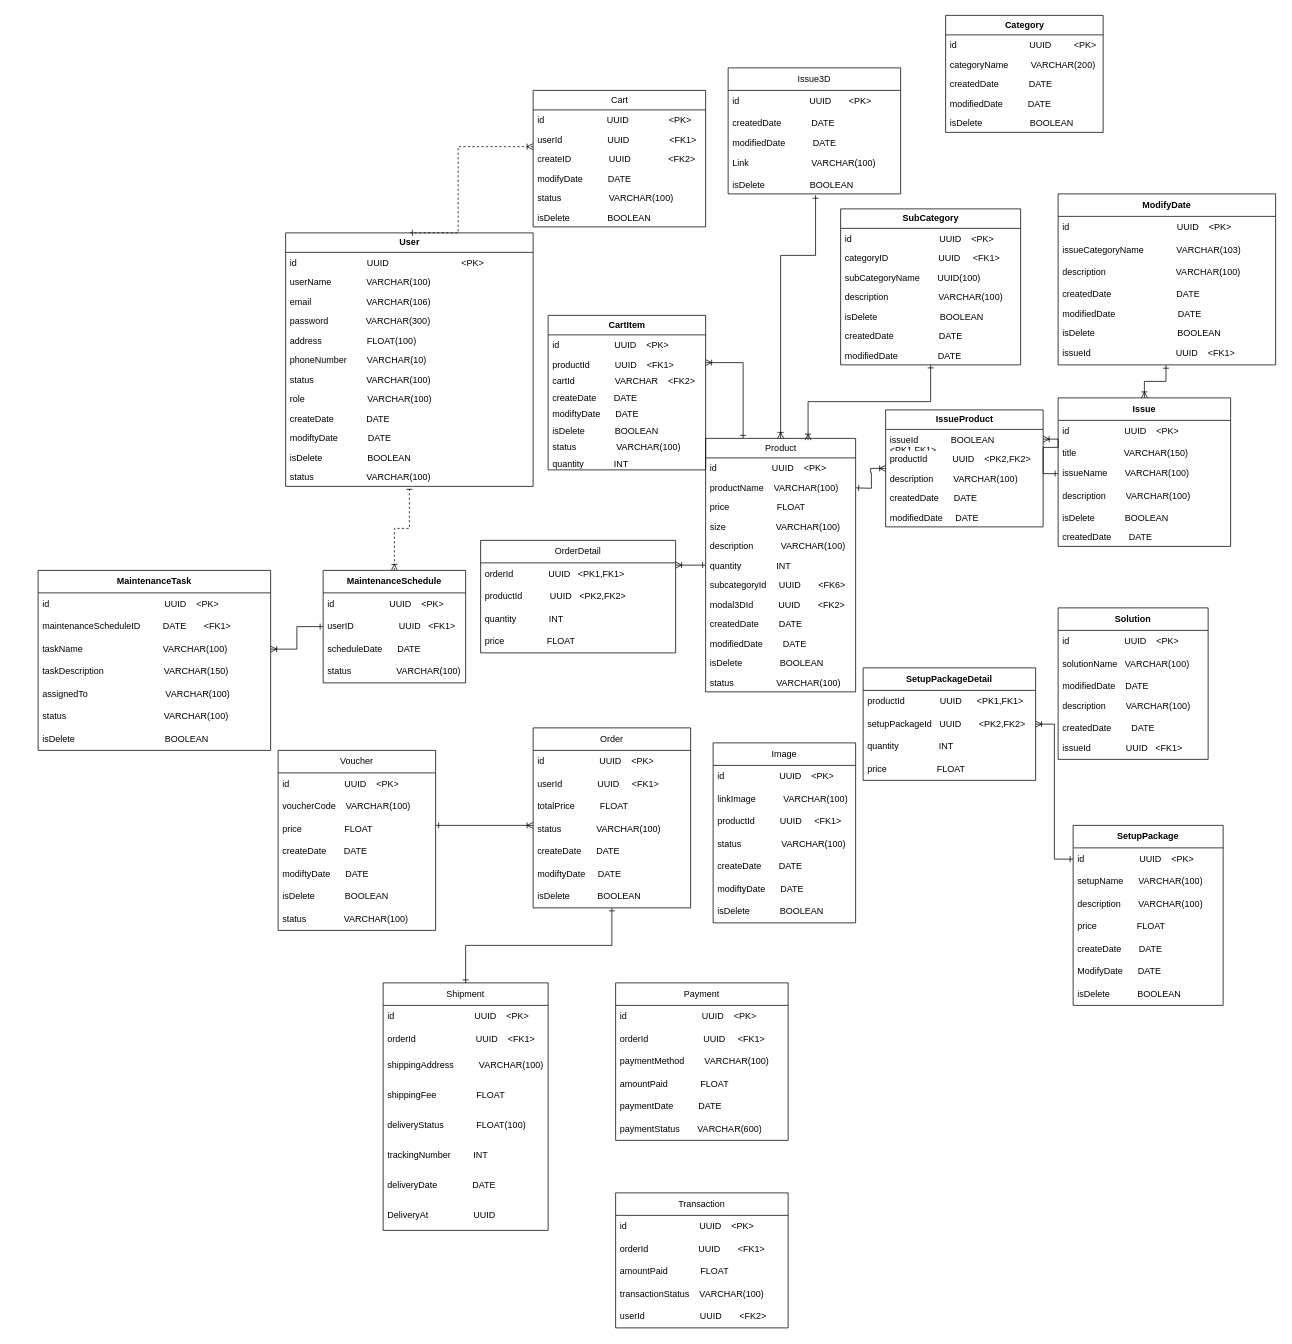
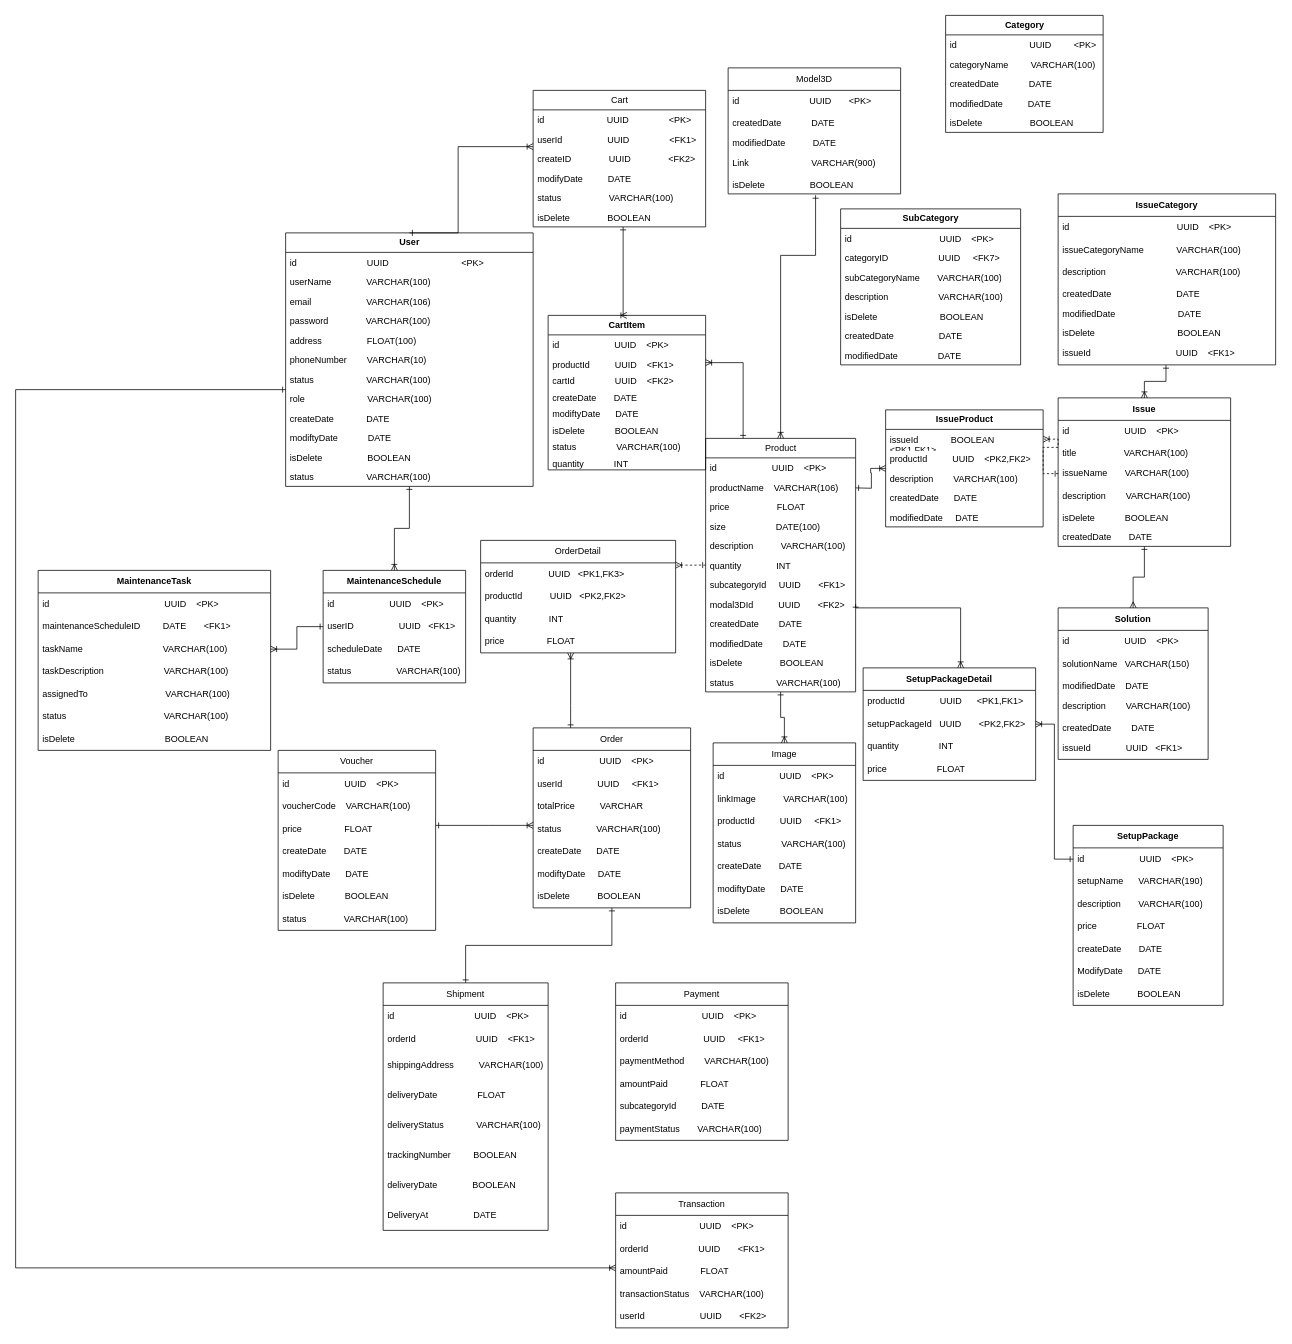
(1025, 70) -> (1025, 70)
(814, 79) -> (814, 79)
(458, 151) -> (458, 151)
(815, 163) -> (815, 163)
(1167, 205) -> (1167, 205)
(1160, 250) -> (1160, 250)
(931, 264) -> (931, 264)
none -> (623, 270)
(919, 278) -> (927, 278)
(370, 322) -> (370, 322)
(627, 387) -> (627, 387)
(886, 402) -> none
(1140, 454) -> (1140, 454)
(1048, 474) -> (1048, 474)
(776, 488) -> (776, 488)
(402, 528) -> (402, 528)
(781, 532) -> (780, 527)
(690, 565) -> (690, 565)
(568, 574) -> (568, 574)
none -> (1138, 577)
(781, 591) -> (781, 591)
none -> (960, 637)
(1127, 664) -> (1127, 664)
(155, 672) -> (155, 672)
none -> (570, 691)
none -> (782, 717)
(592, 807) -> (597, 807)
(1142, 882) -> (1142, 882)
none -> (15, 993)
(456, 1095) -> (459, 1095)
(677, 1107) -> (682, 1107)
(466, 1125) -> (466, 1125)
(697, 1129) -> (697, 1129)
(447, 1155) -> (457, 1155)
(452, 1185) -> (460, 1185)
(455, 1215) -> (455, 1215)
